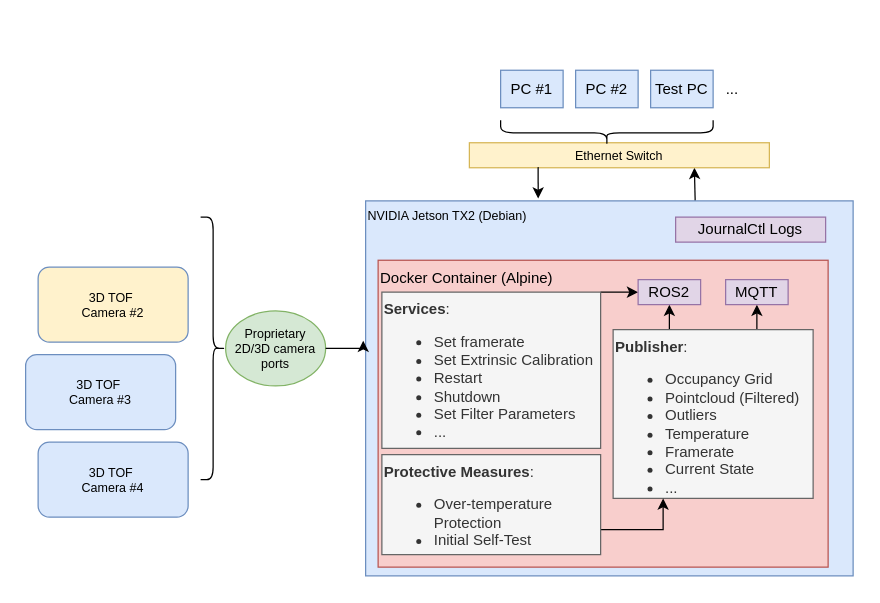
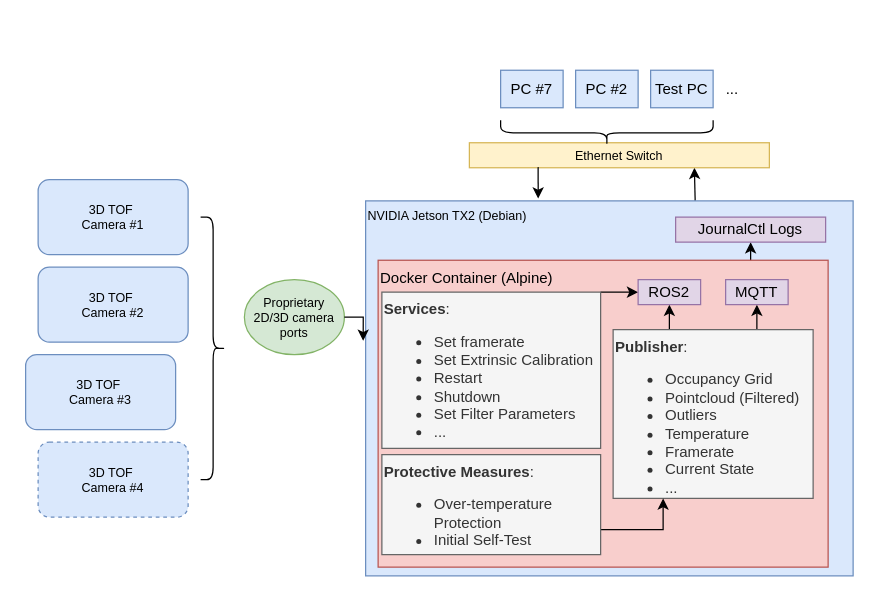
(532, 89) -> (532, 89)
none -> (113, 217)
none -> (751, 256)
(113, 304) -> (113, 304)
(276, 348) -> (294, 317)
(113, 479) -> (113, 479)
